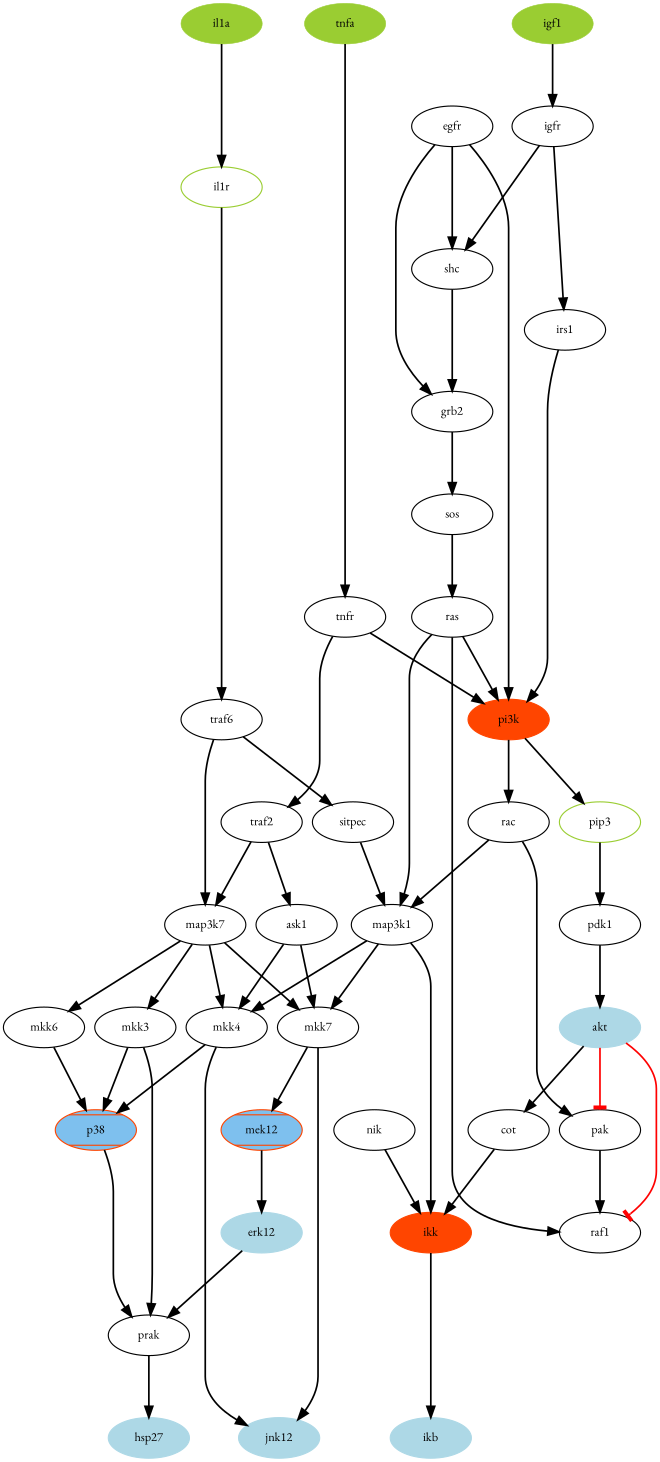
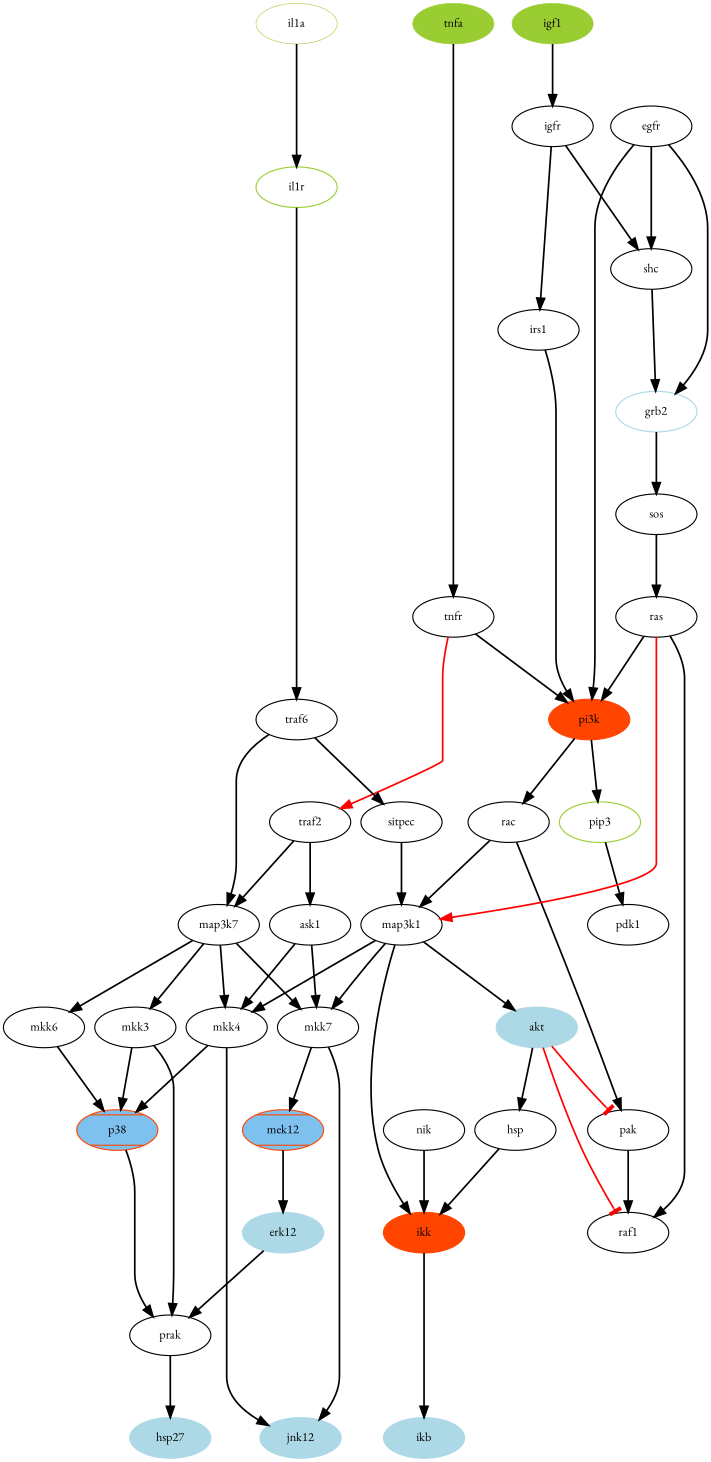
(222, 24) -> (297, 24)
(452, 412) -> (656, 412)
(320, 721) -> (443, 749)
(409, 761) -> (656, 858)
(600, 970) -> (465, 973)
(509, 1130) -> (515, 1130)
